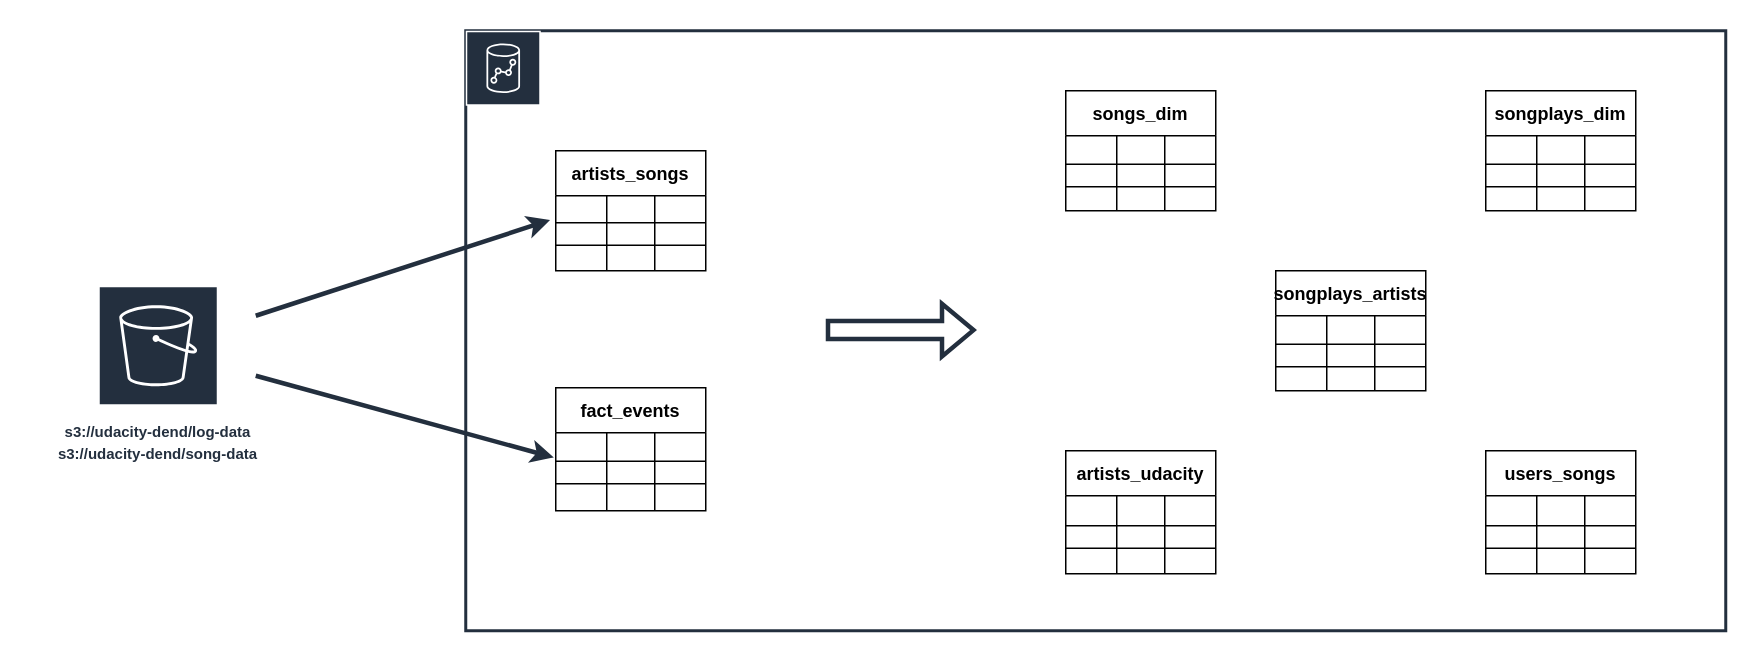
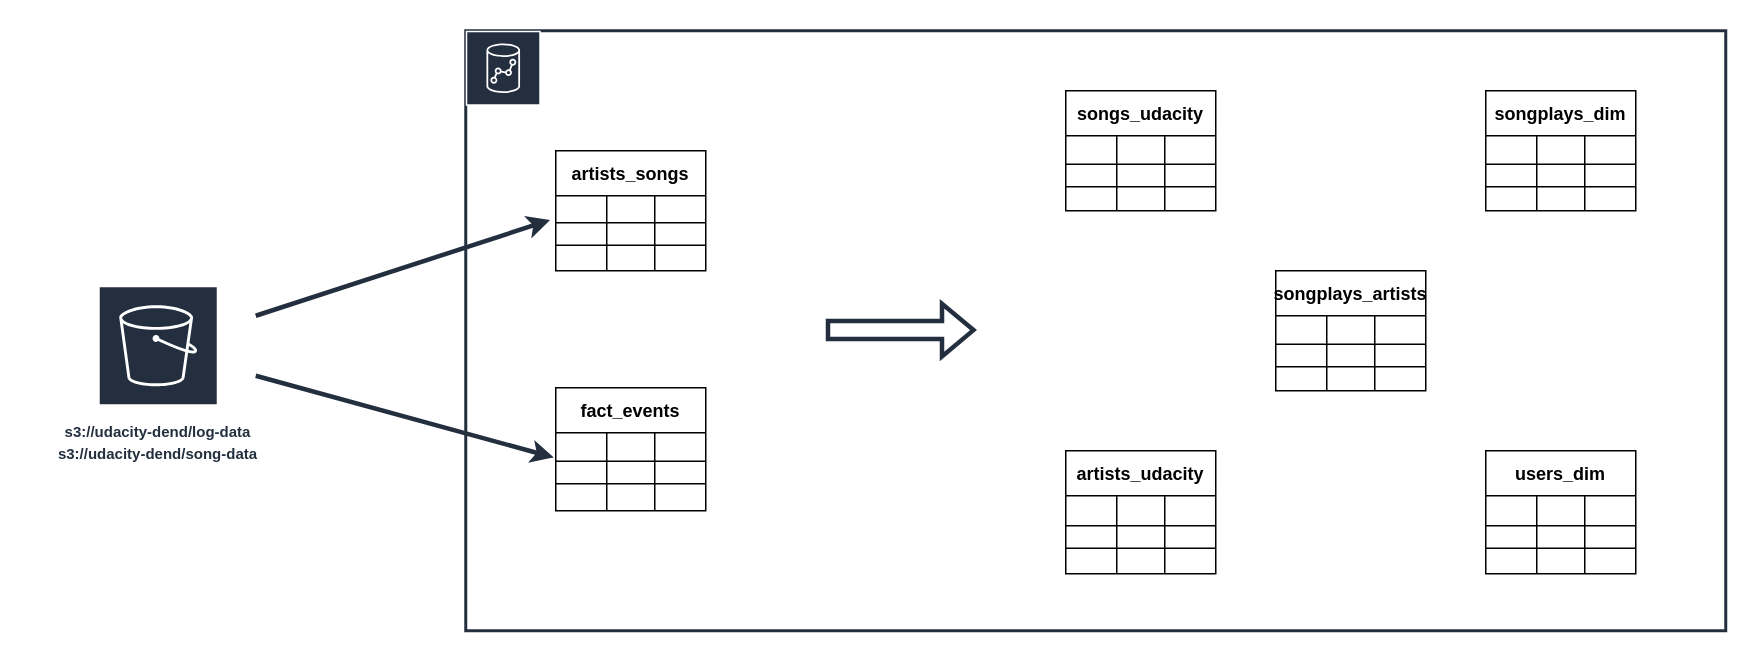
(1140, 114) -> (1140, 114)
(1560, 474) -> (1560, 474)
